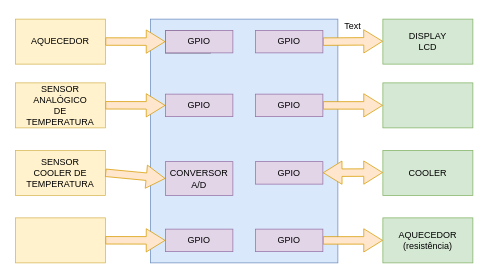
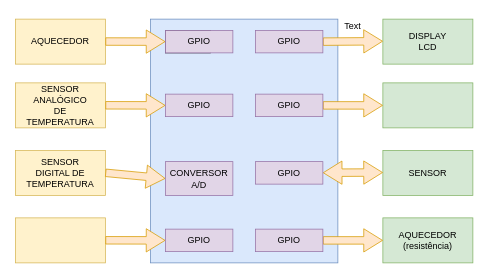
(60, 173) -> (60, 173)
(428, 173) -> (428, 173)
